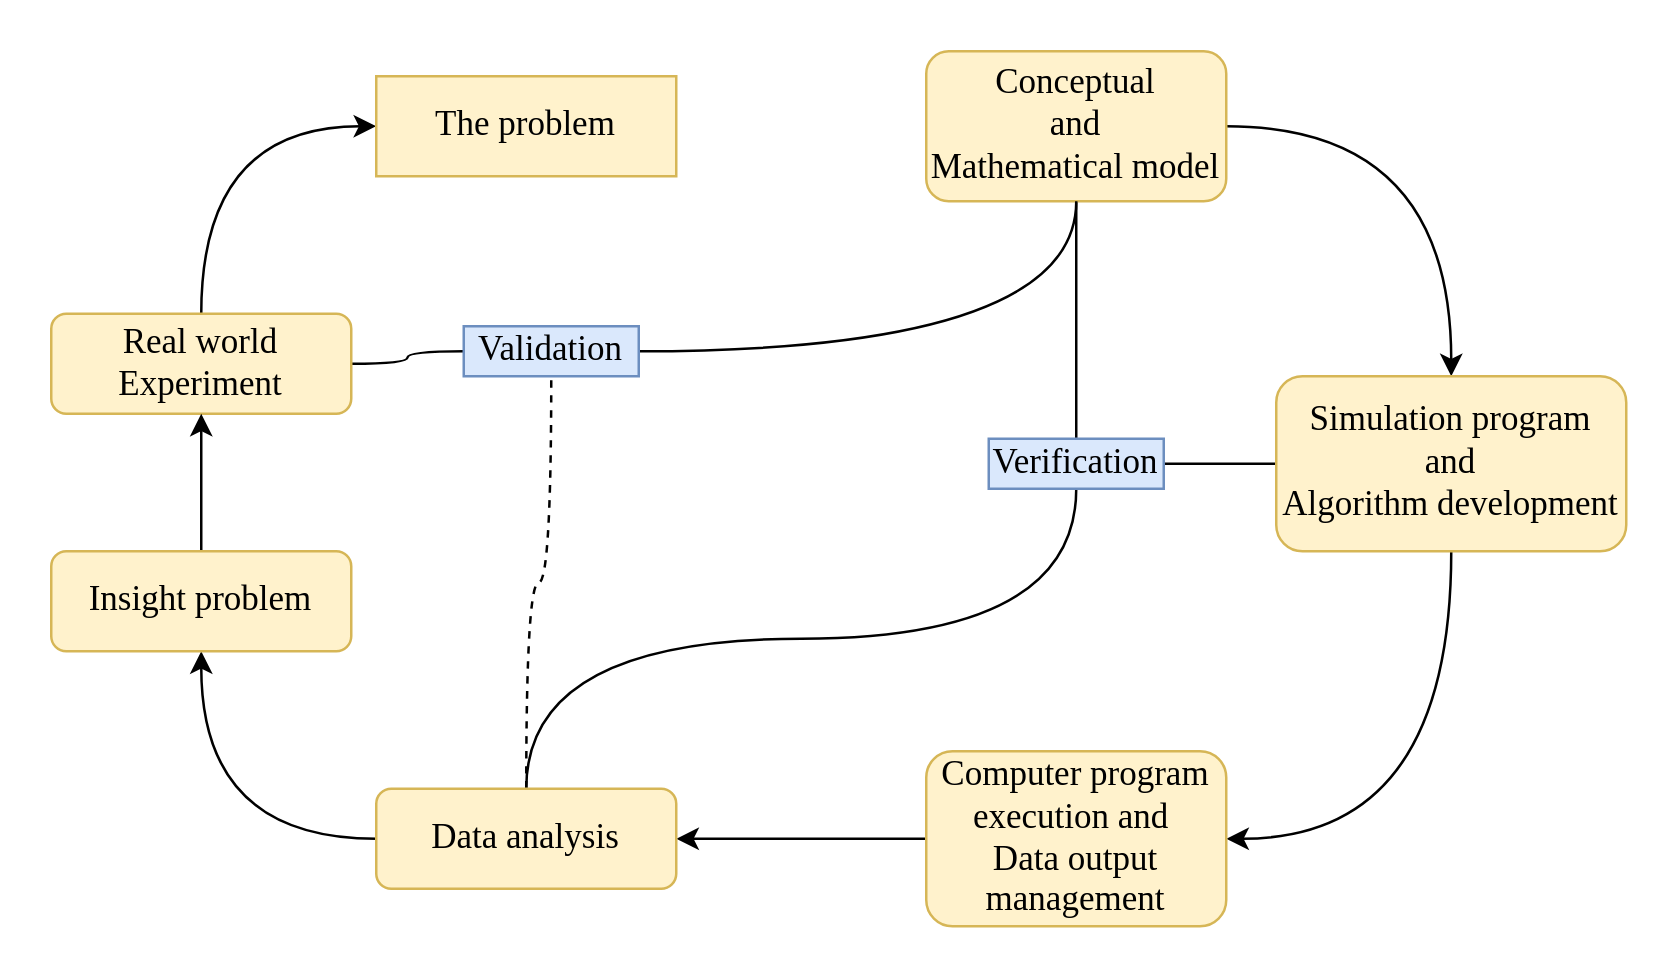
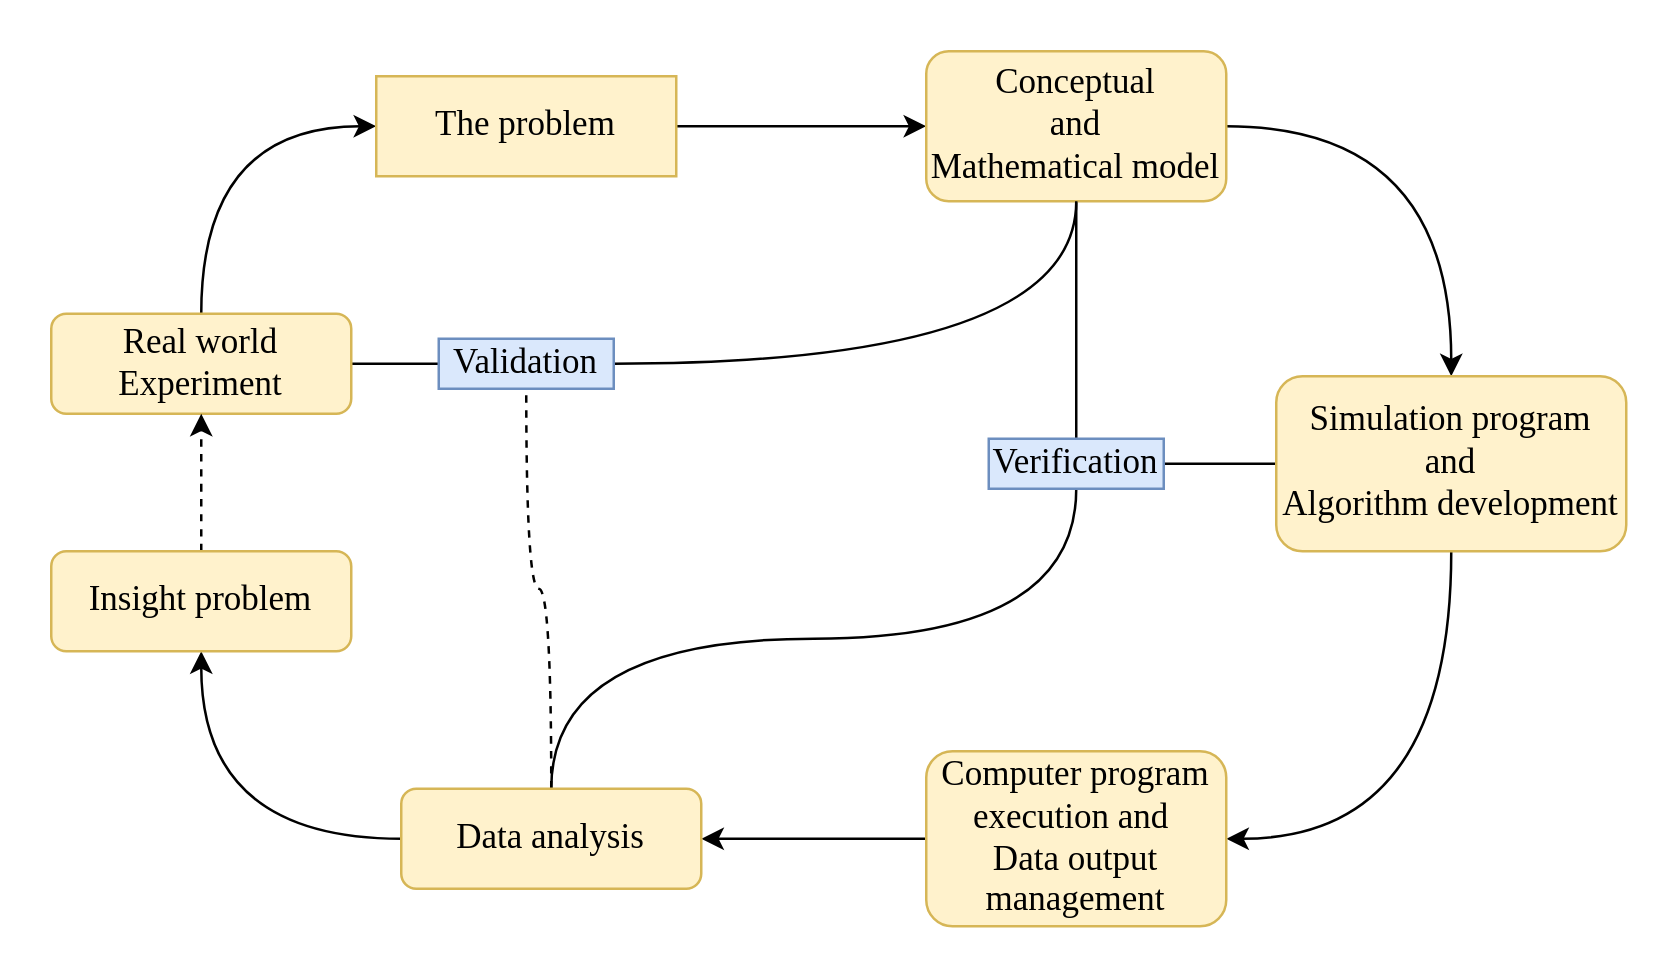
none -> (794, 126)
(551, 351) -> (526, 364)
(201, 485) -> (201, 485)
(526, 839) -> (551, 839)
